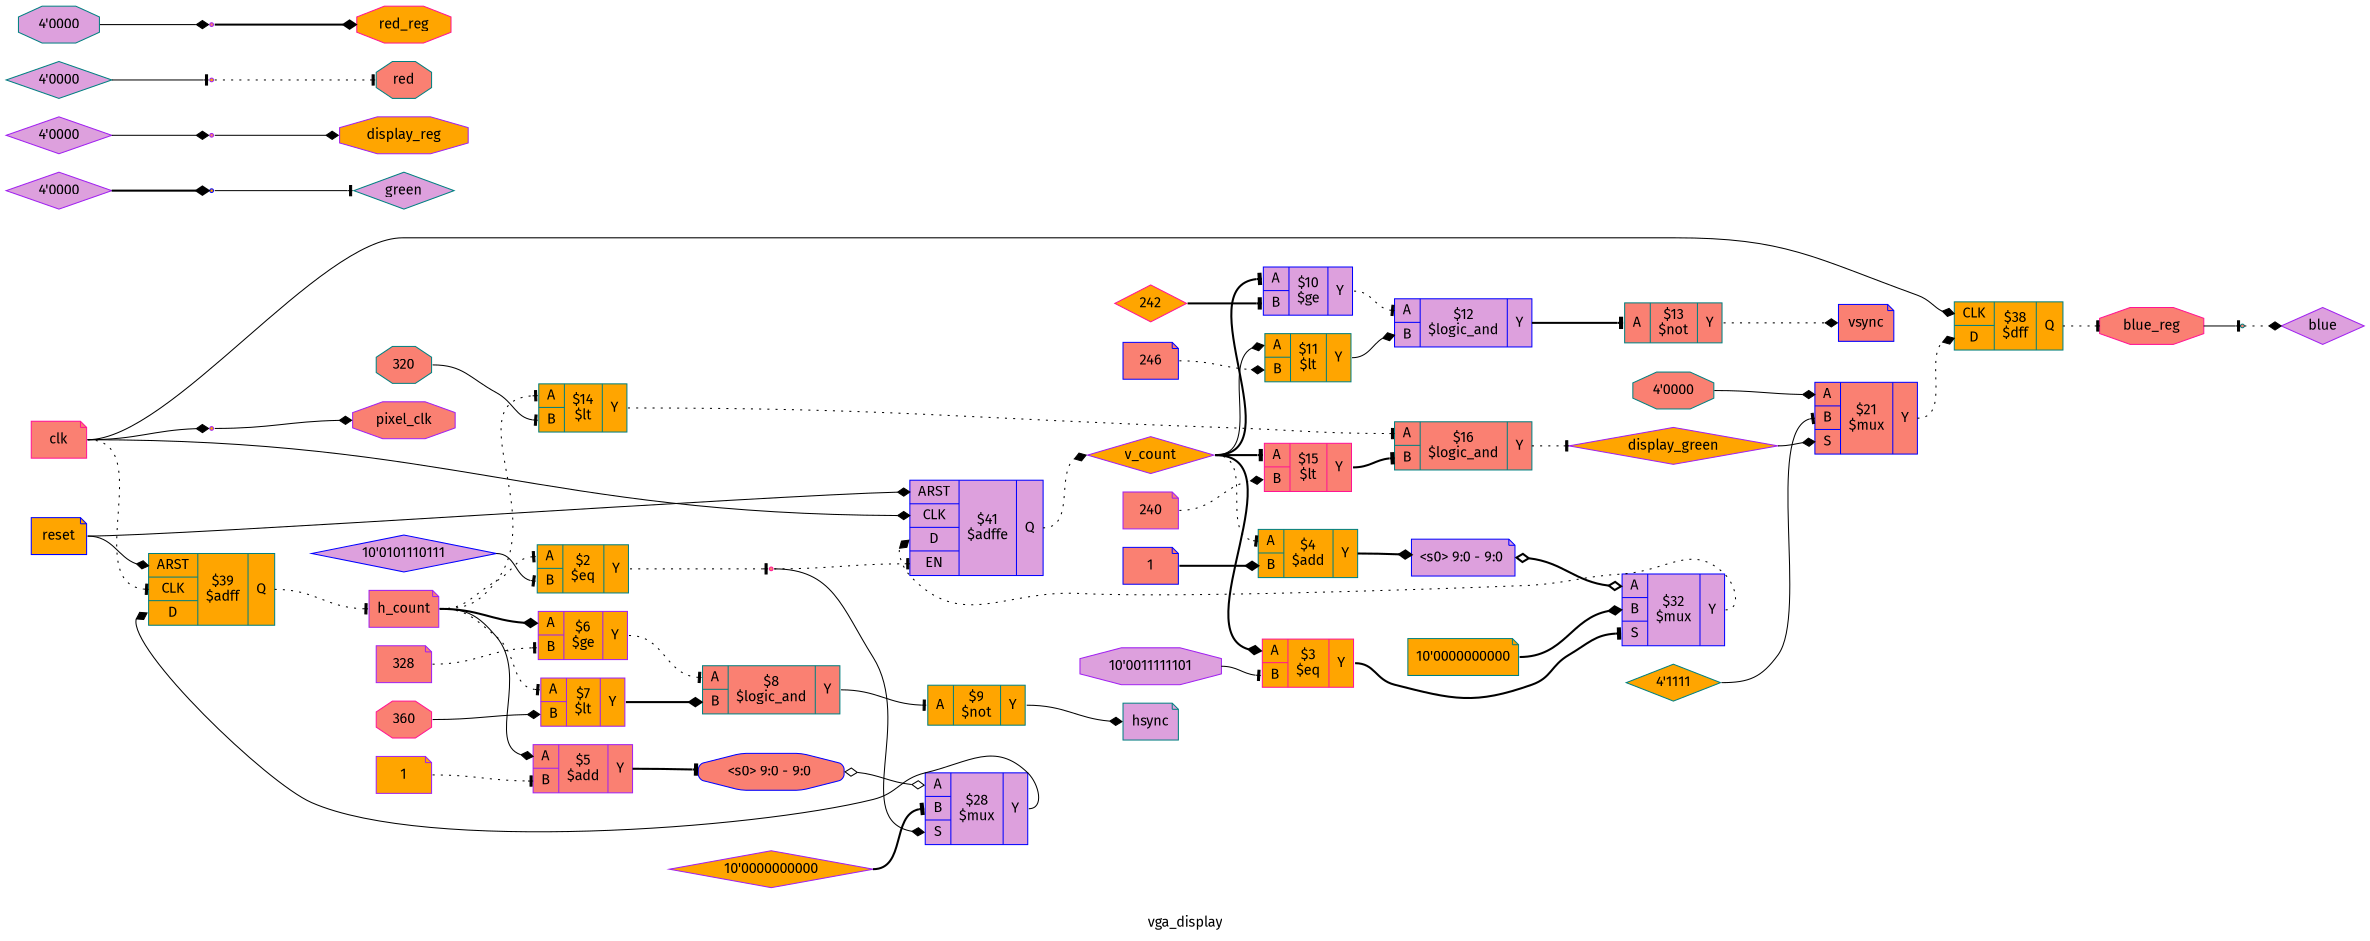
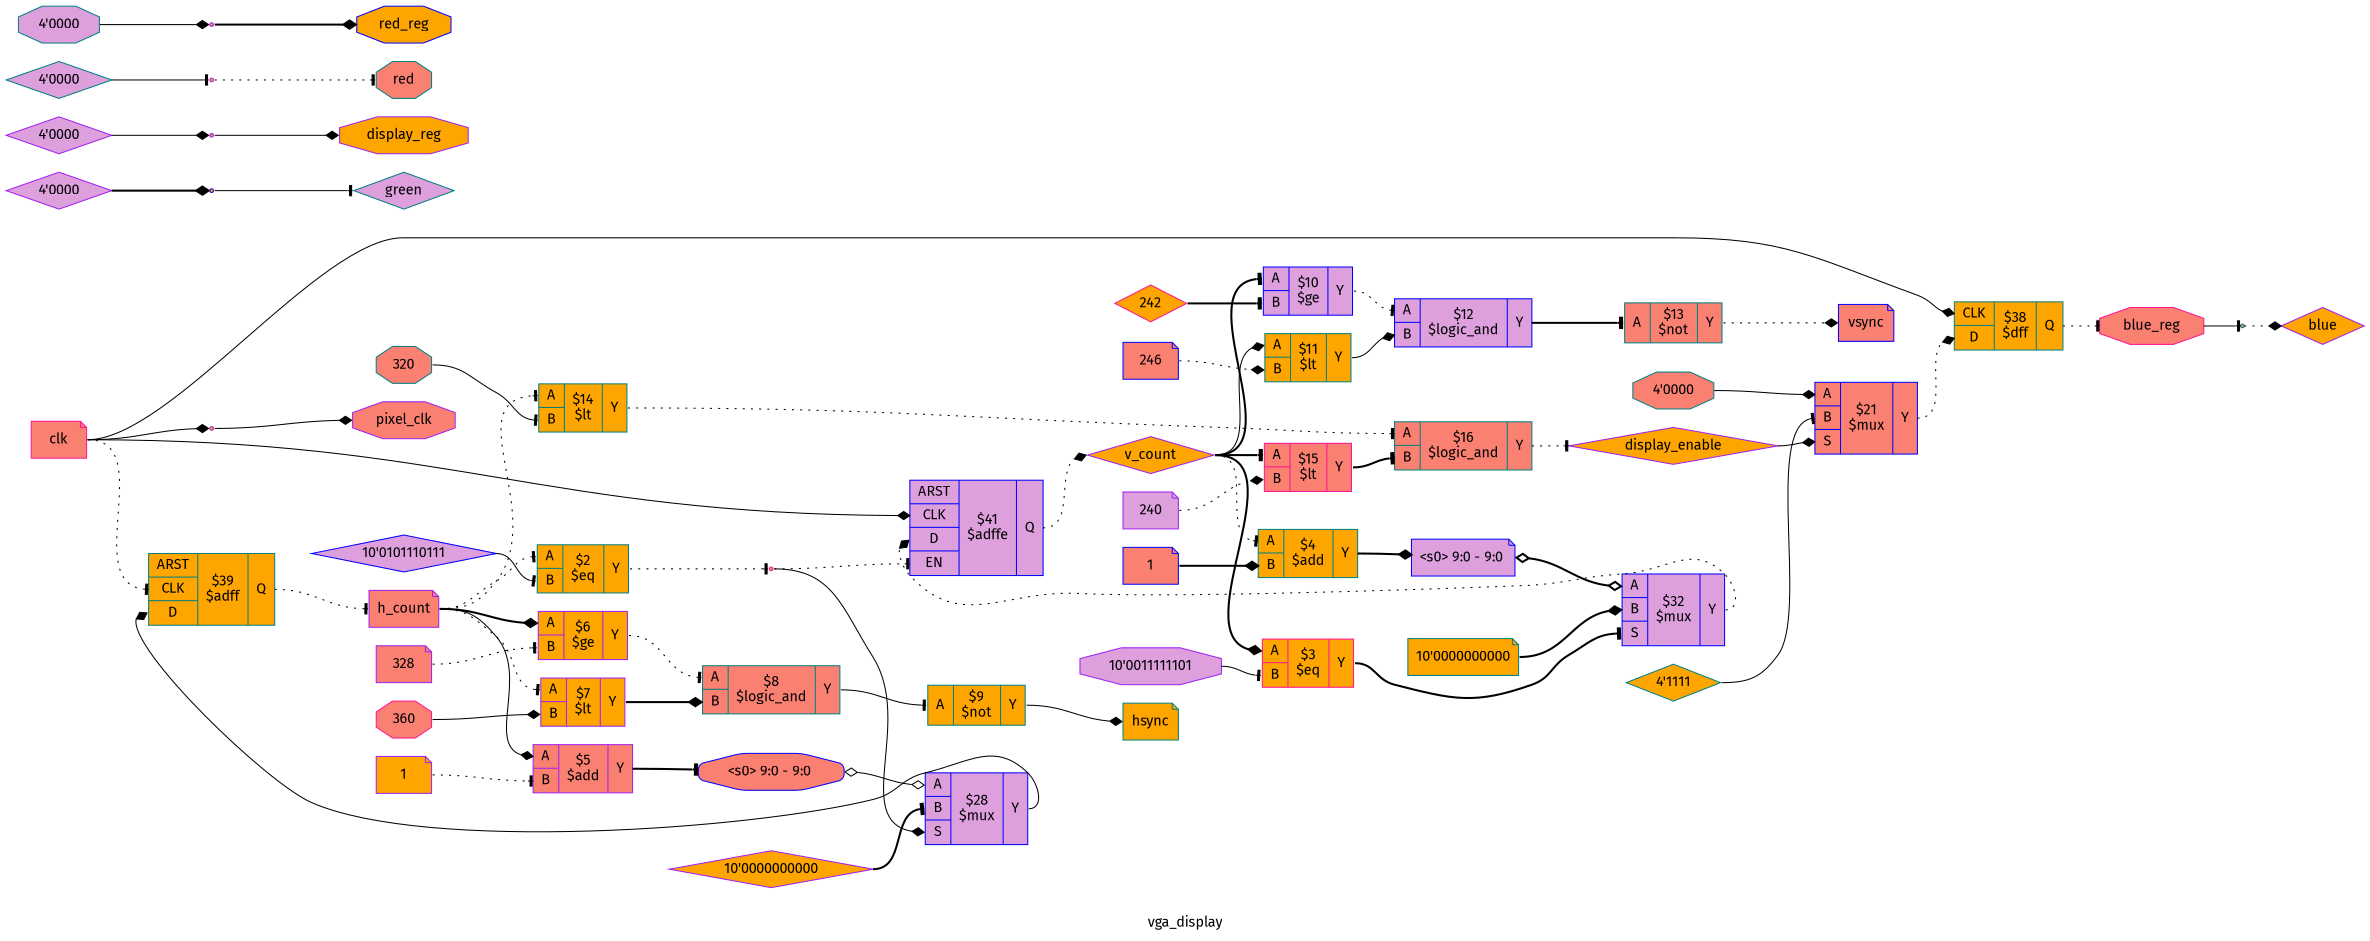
(404, 25) -> (404, 25)
(2323, 326) -> (2323, 326)
(1673, 446) -> (1673, 446)
(1151, 510) -> (1151, 510)
(59, 536) -> none
(1151, 722) -> (1151, 722)
